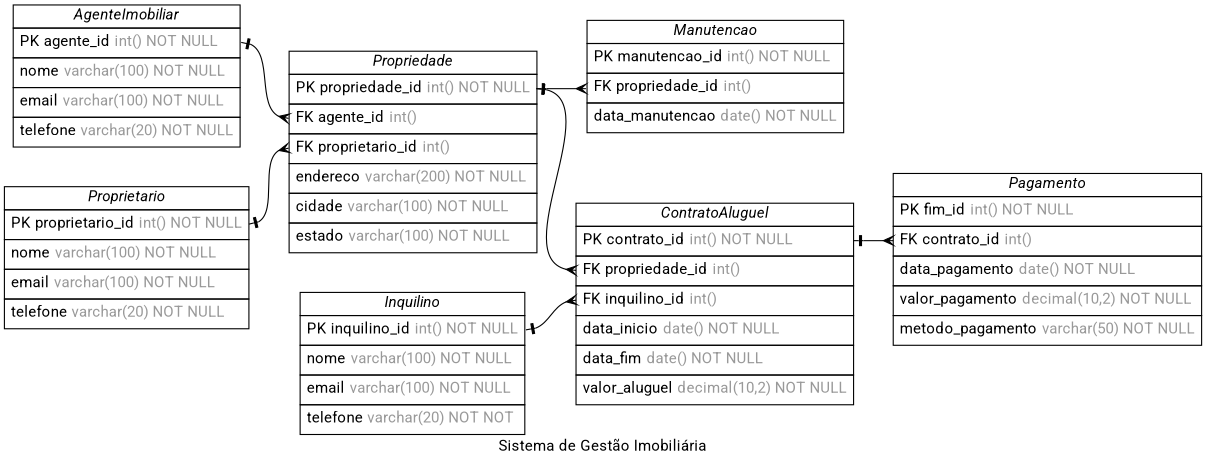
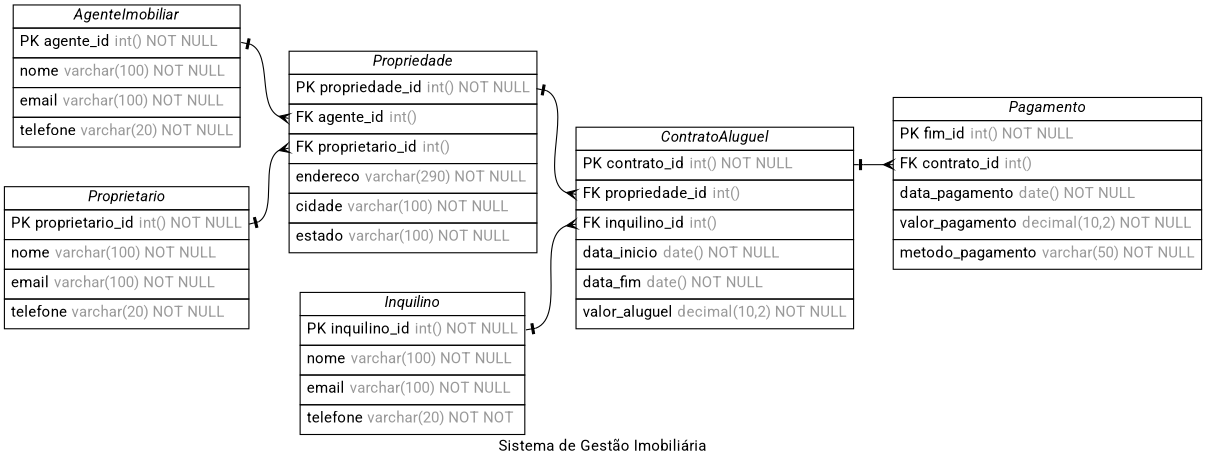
(715, 77) -> none
(446, 177) -> (446, 177)
